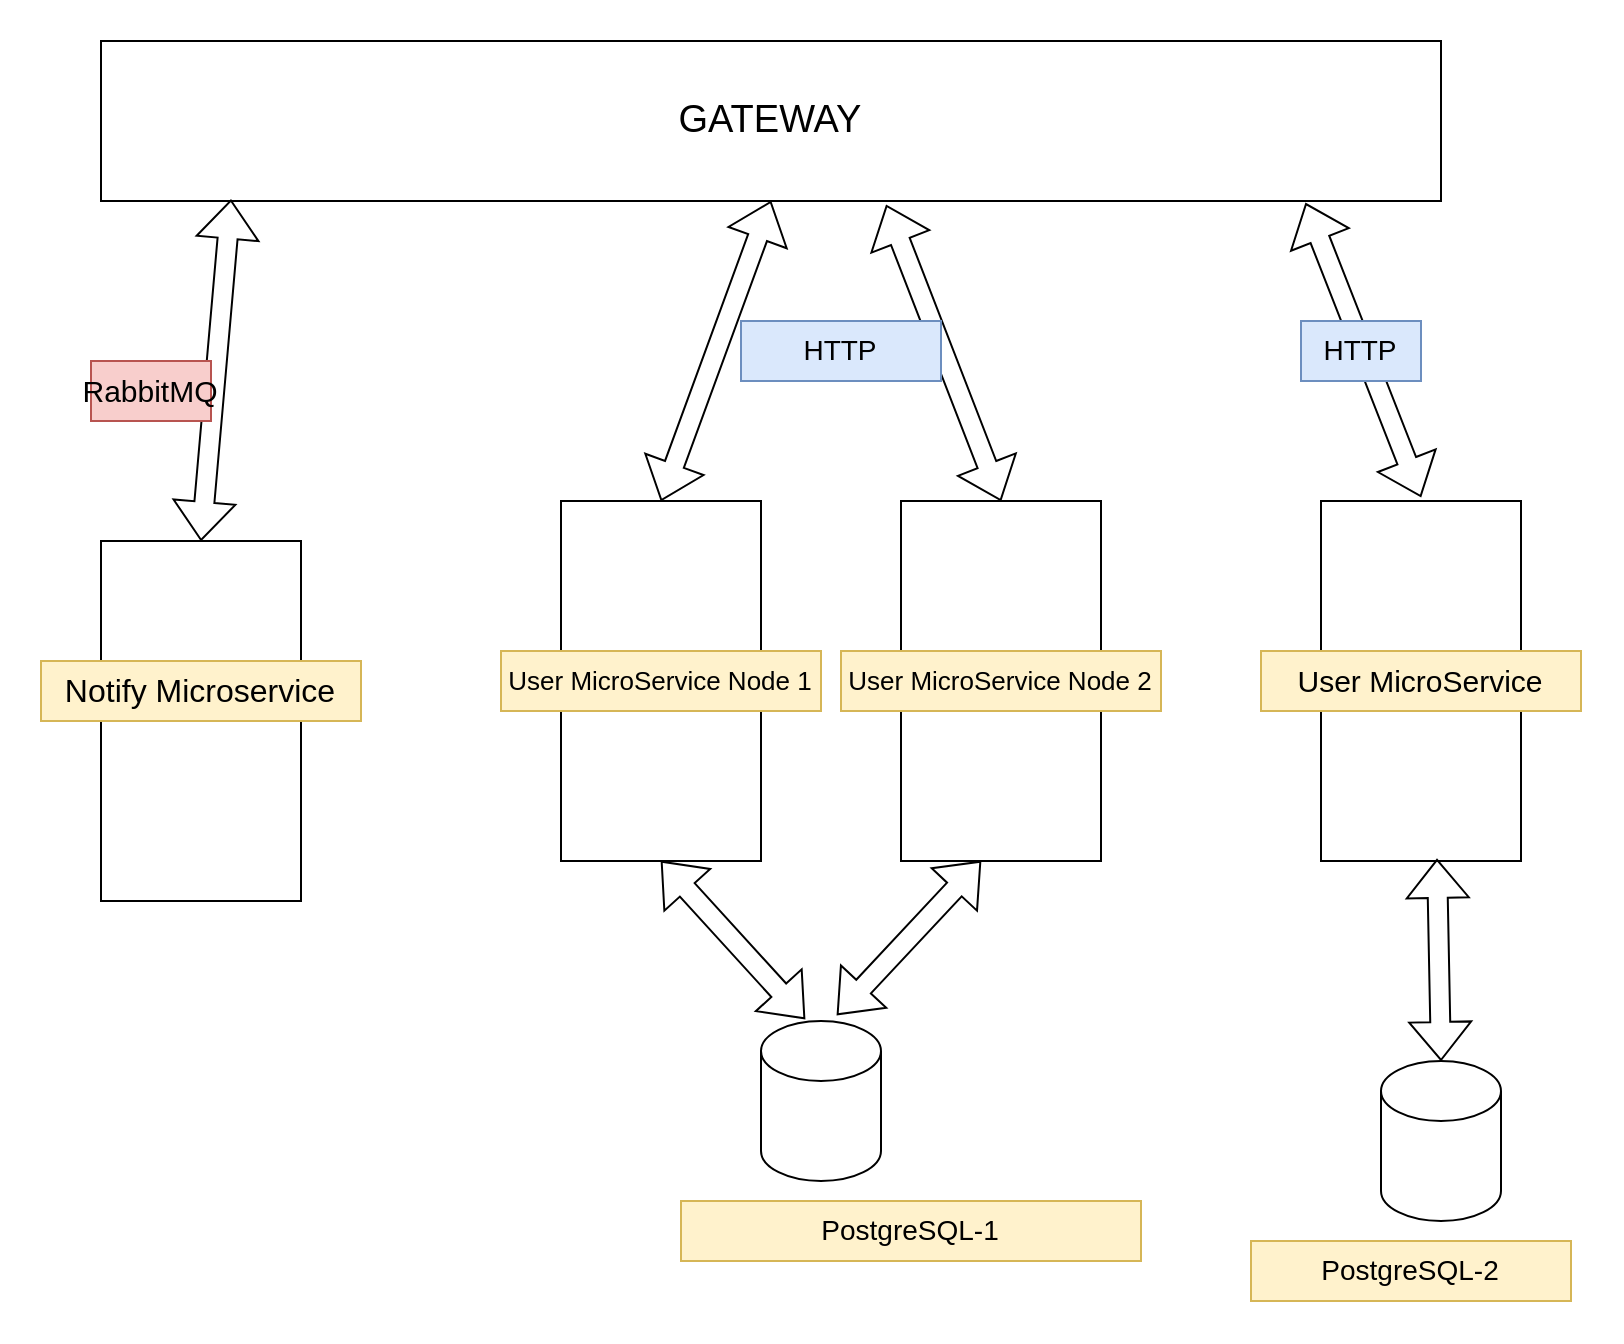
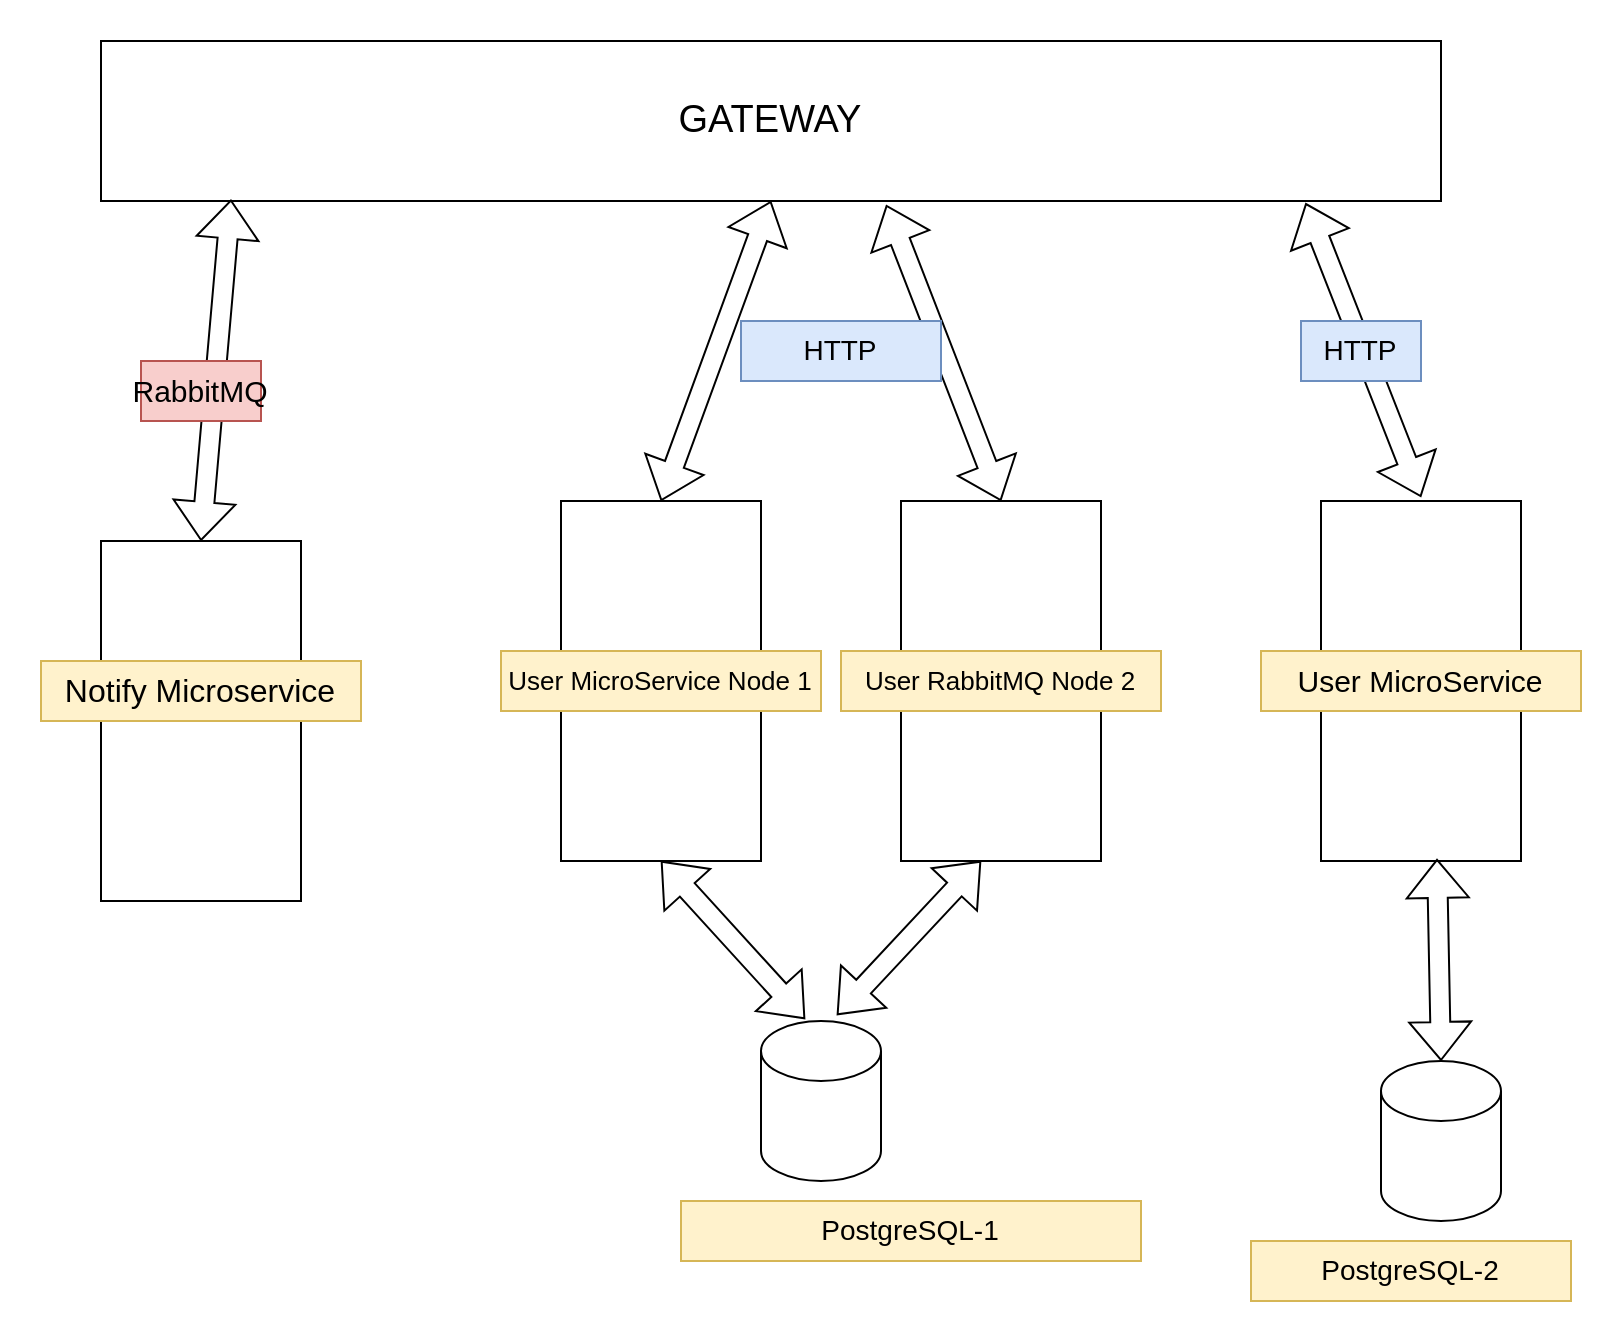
(151, 391) -> (201, 391)
(1001, 681) -> (1001, 681)
